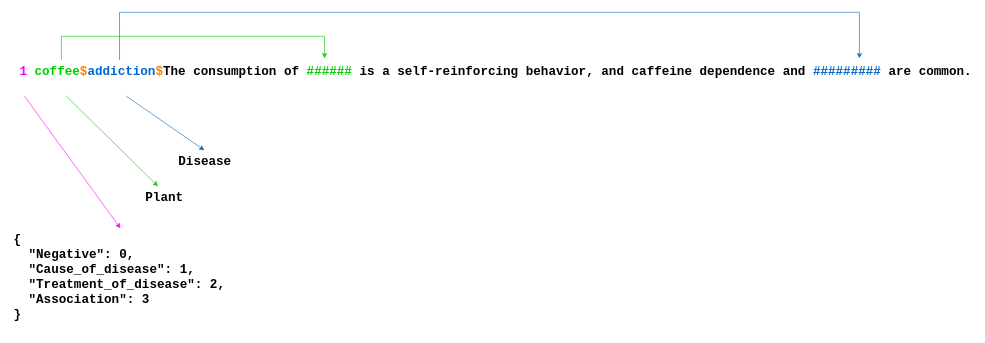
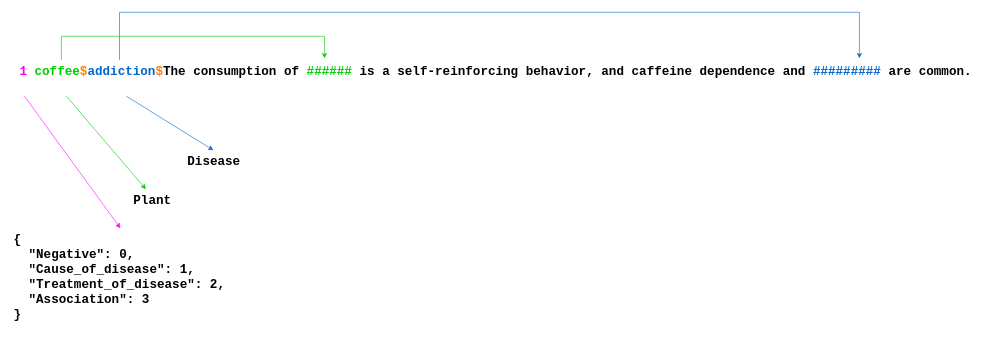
(204, 162) -> (213, 162)
(171, 198) -> (159, 201)
